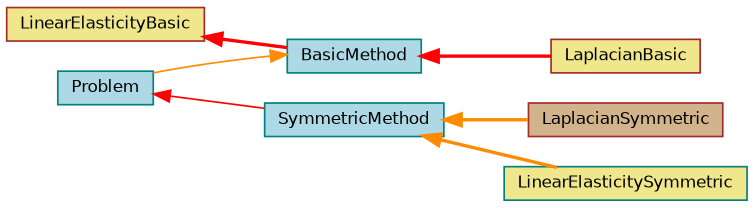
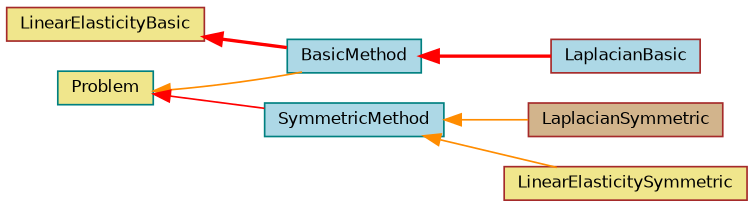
(626, 56) -> (626, 56)
(212, 63) -> (236, 82)
(106, 88) -> (106, 88)
(495, 120) -> (495, 120)
(499, 154) -> (499, 154)
(626, 183) -> (626, 183)
